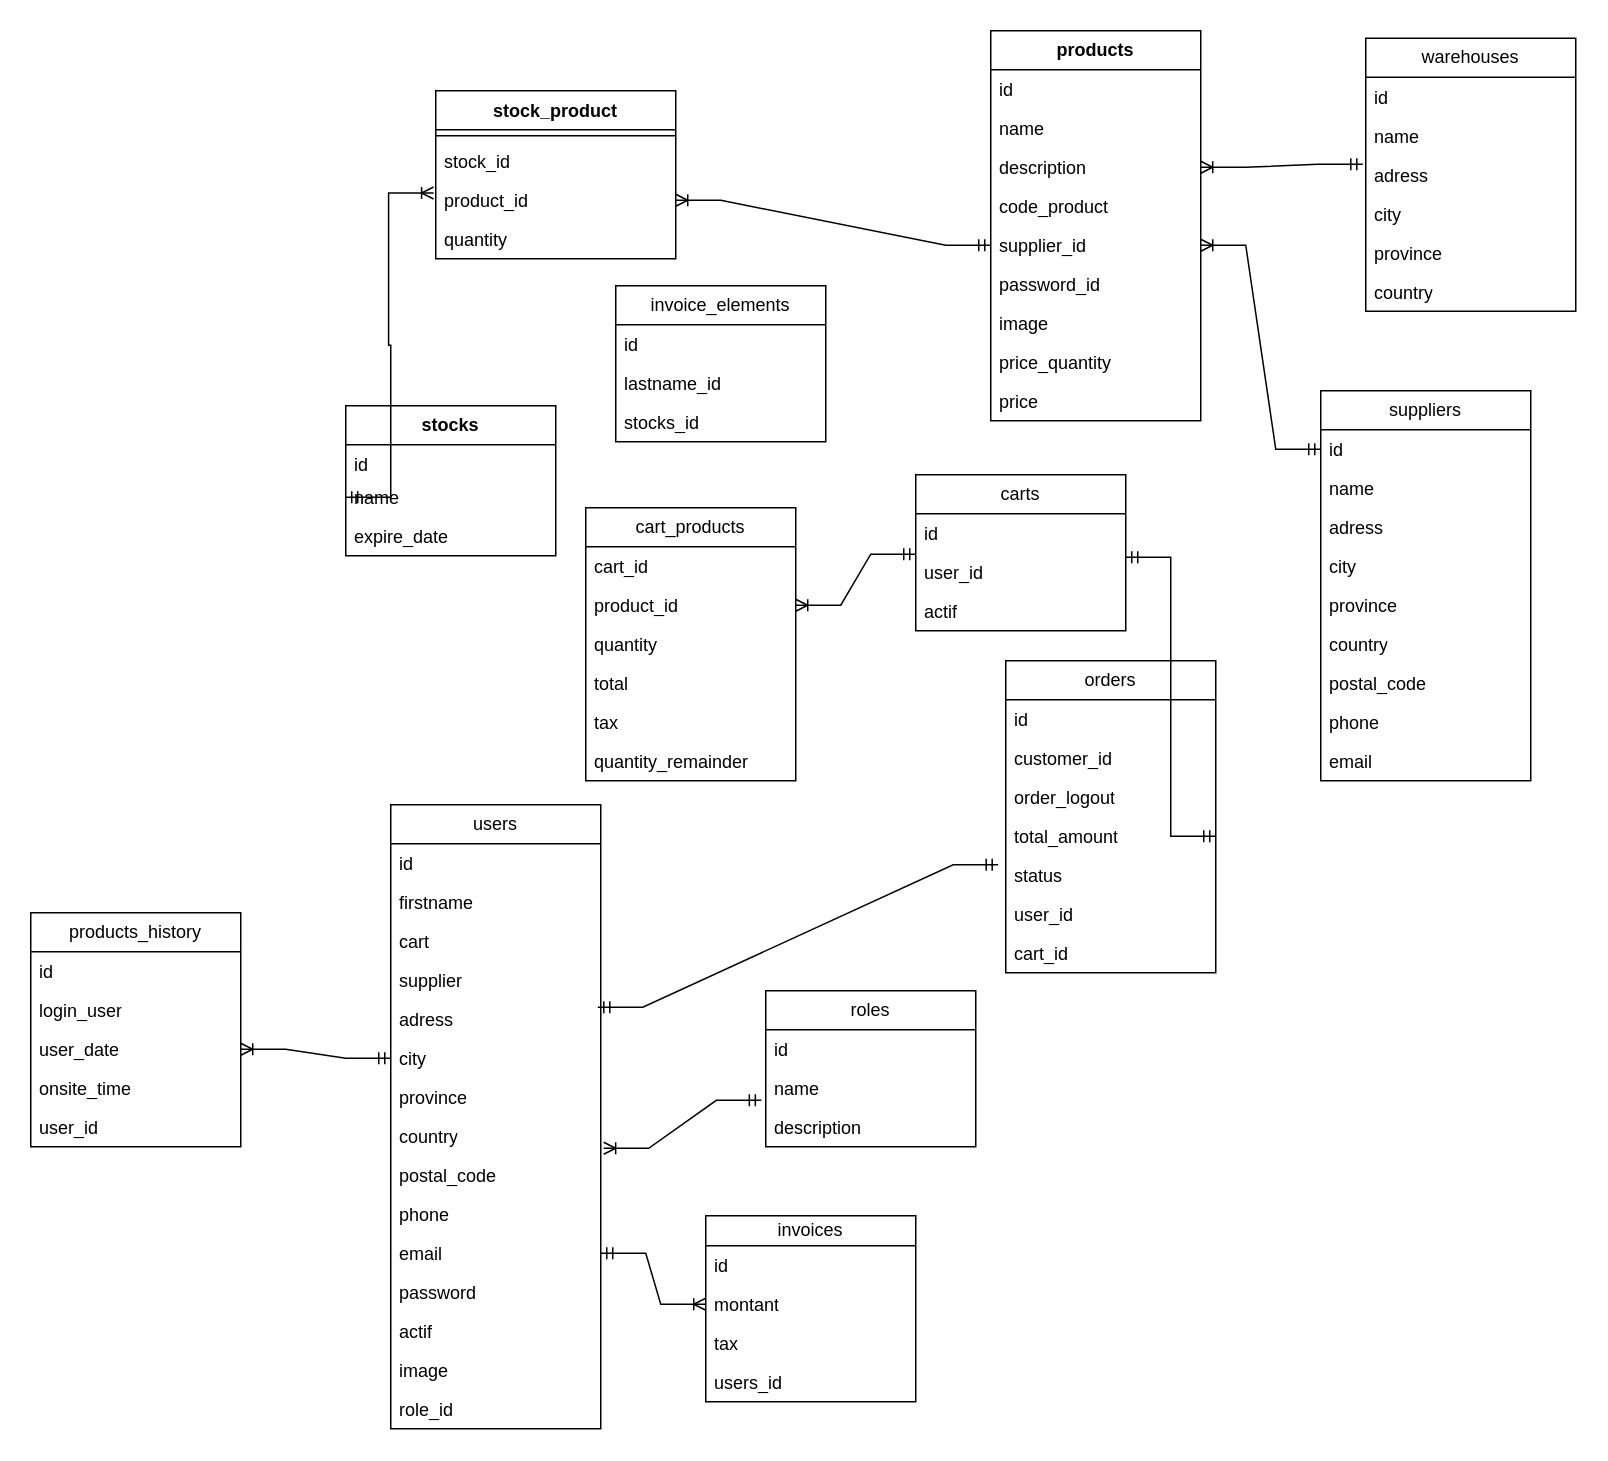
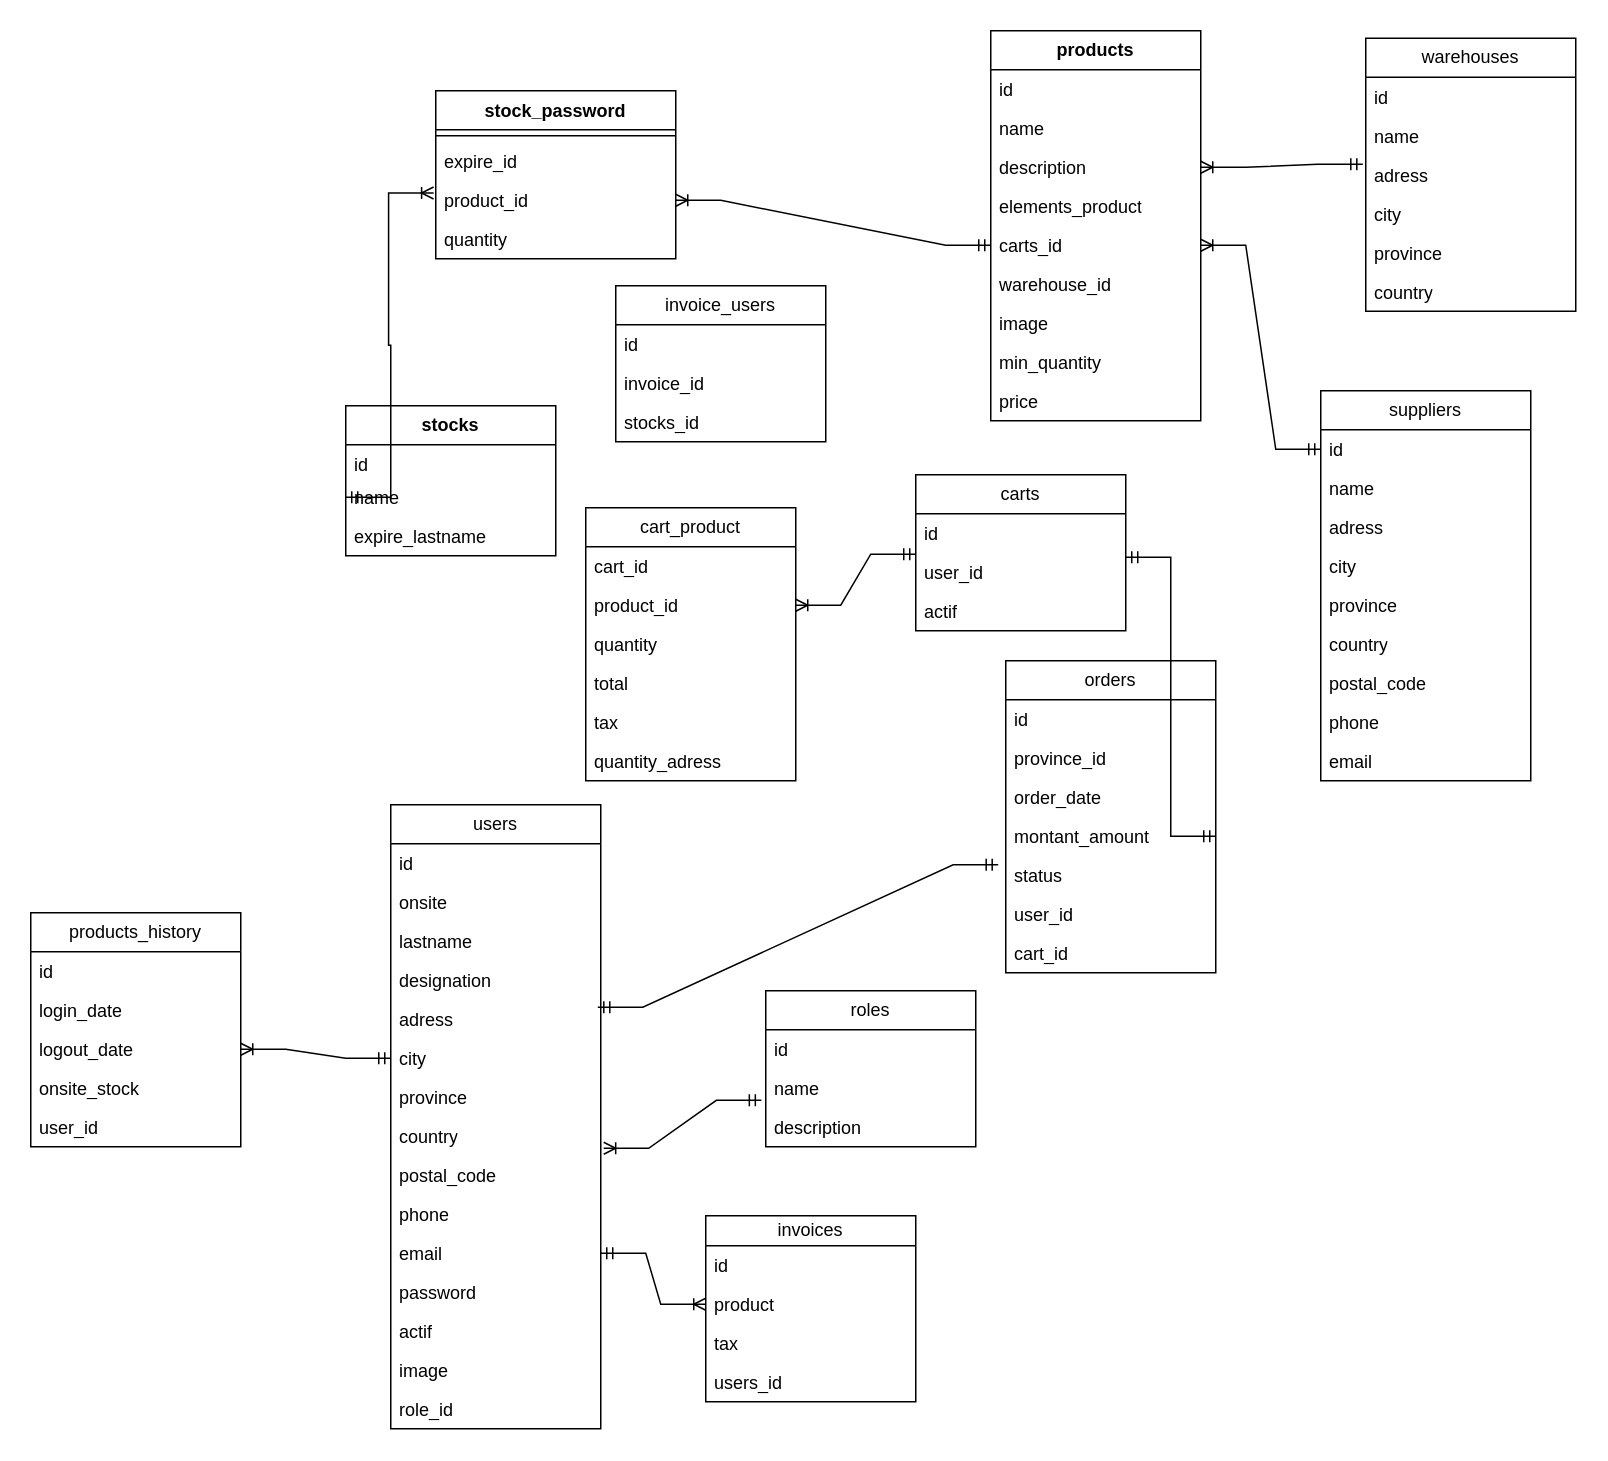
(556, 112) -> (556, 112)
(483, 163) -> (485, 163)
(1060, 208) -> (1078, 208)
(1048, 247) -> (1038, 247)
(1053, 286) -> (1058, 286)
(721, 305) -> (721, 305)
(1066, 364) -> (1056, 364)
(676, 385) -> (668, 385)
(691, 527) -> (691, 527)
(408, 538) -> (426, 538)
(1068, 760) -> (1066, 760)
(681, 763) -> (668, 763)
(1073, 799) -> (1065, 799)
(1073, 838) -> (1085, 838)
(443, 904) -> (428, 904)
(420, 943) -> (438, 943)
(435, 982) -> (451, 982)
(85, 1012) -> (85, 1012)
(85, 1051) -> (93, 1051)
(91, 1090) -> (98, 1090)
(750, 1306) -> (750, 1306)
